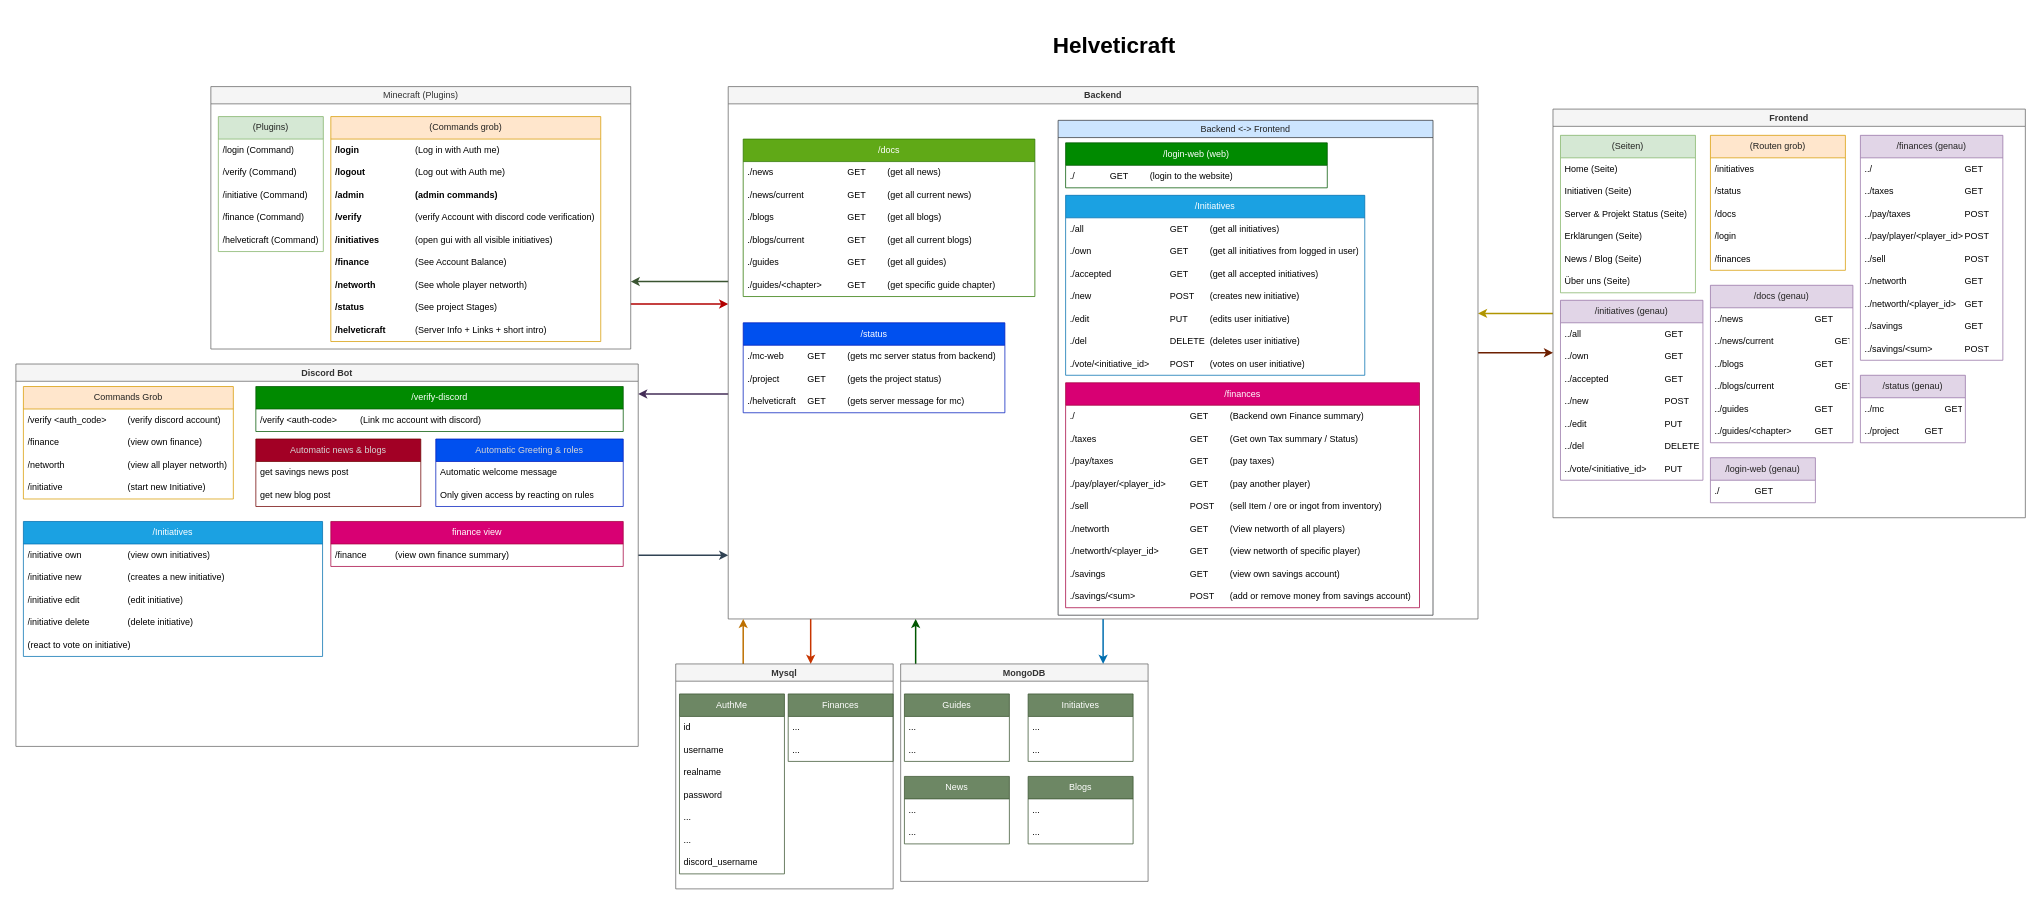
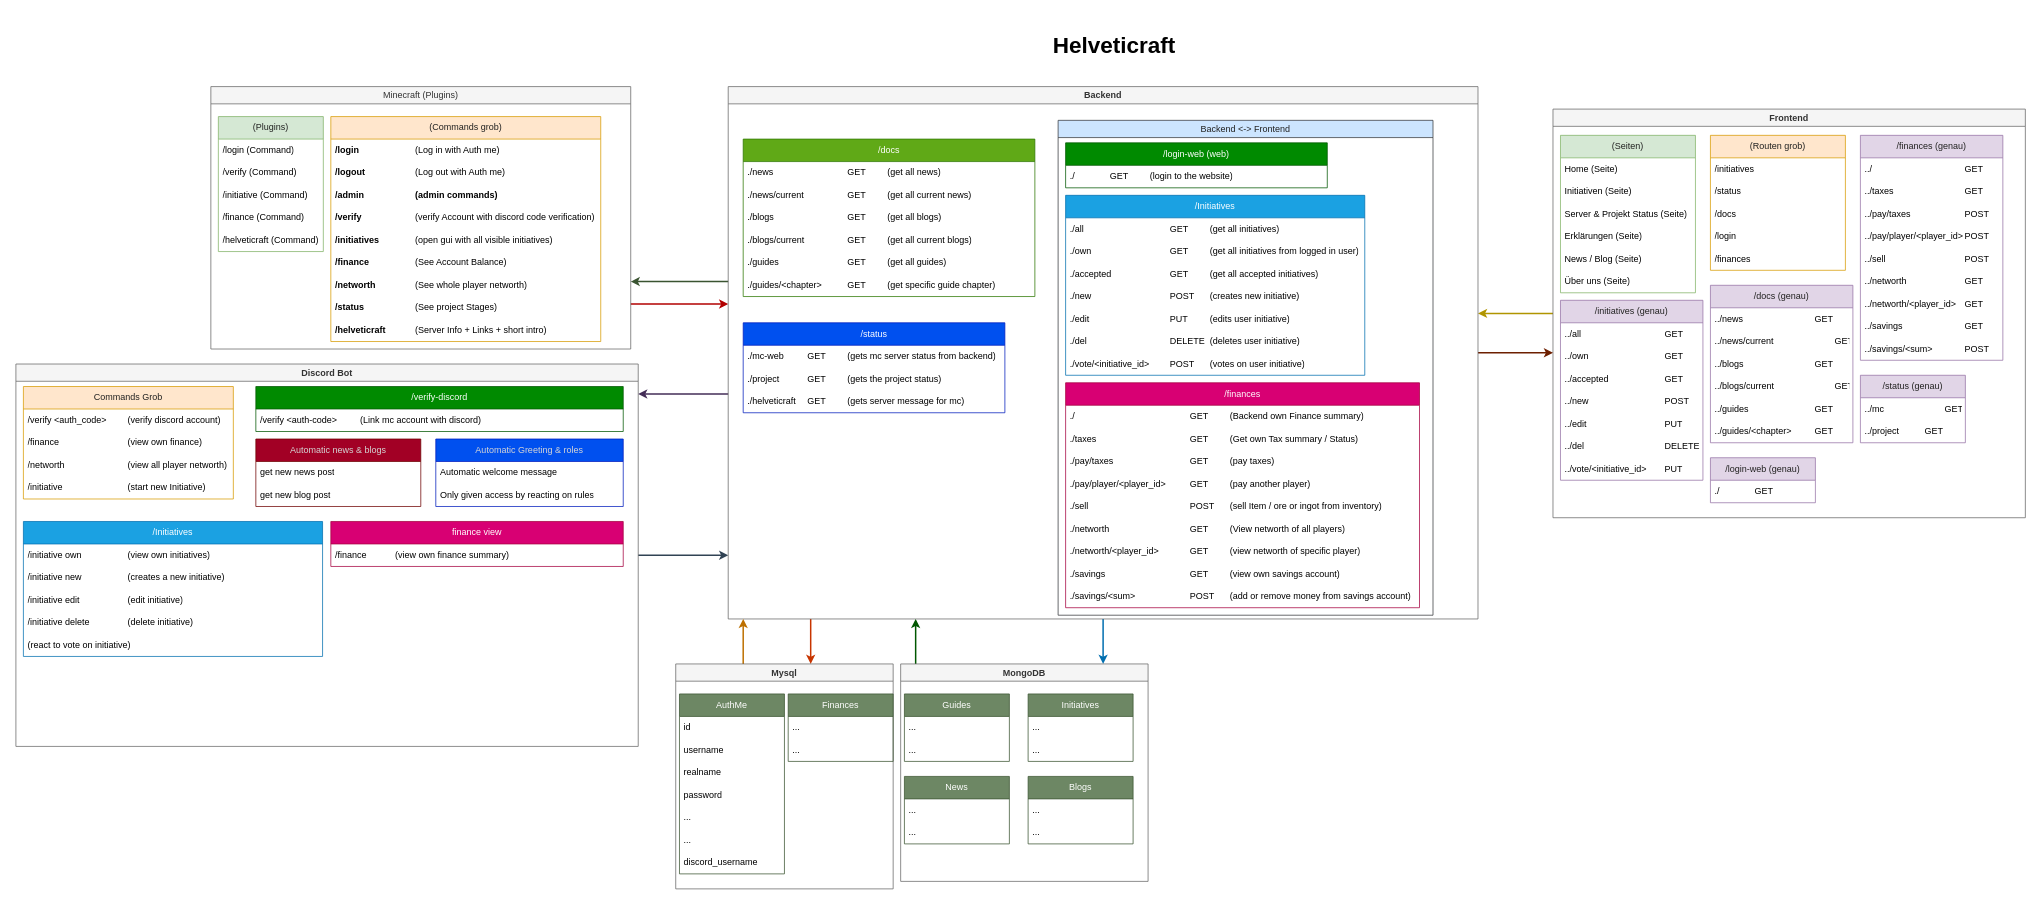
(308, 473) -> (299, 473)
